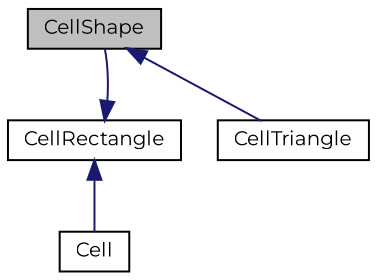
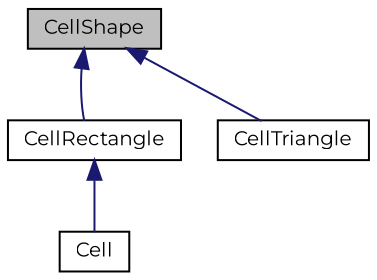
(108, 75) -> (81, 95)
